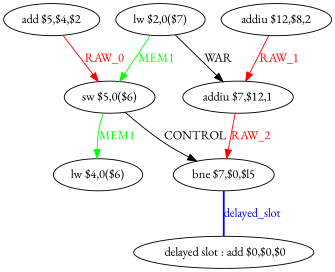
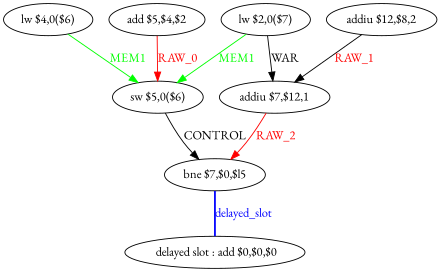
(259, 54) -> (332, 56)
(99, 131) -> (99, 56)
